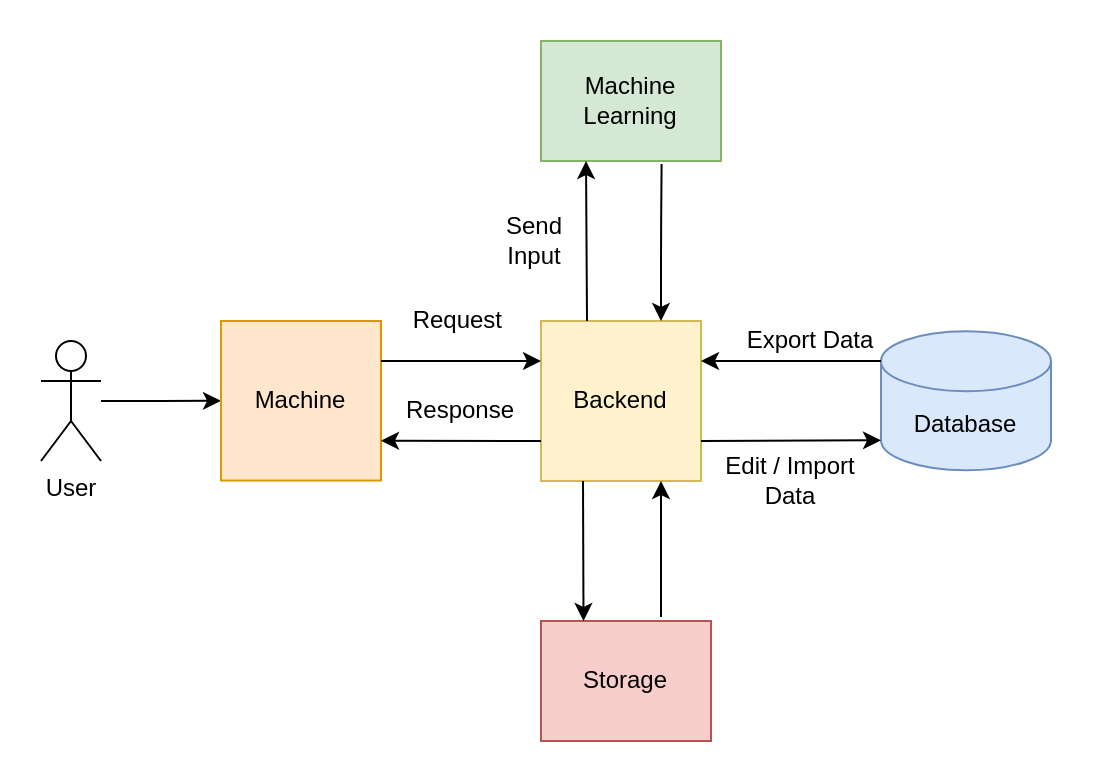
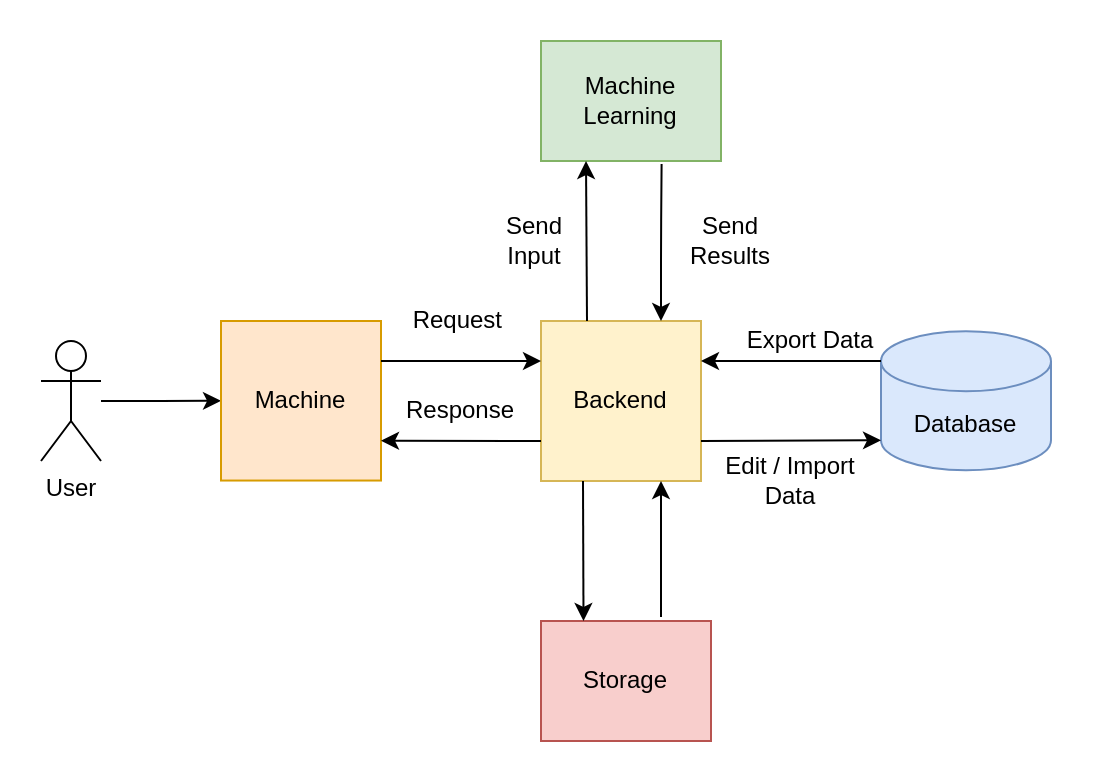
none -> (731, 241)
